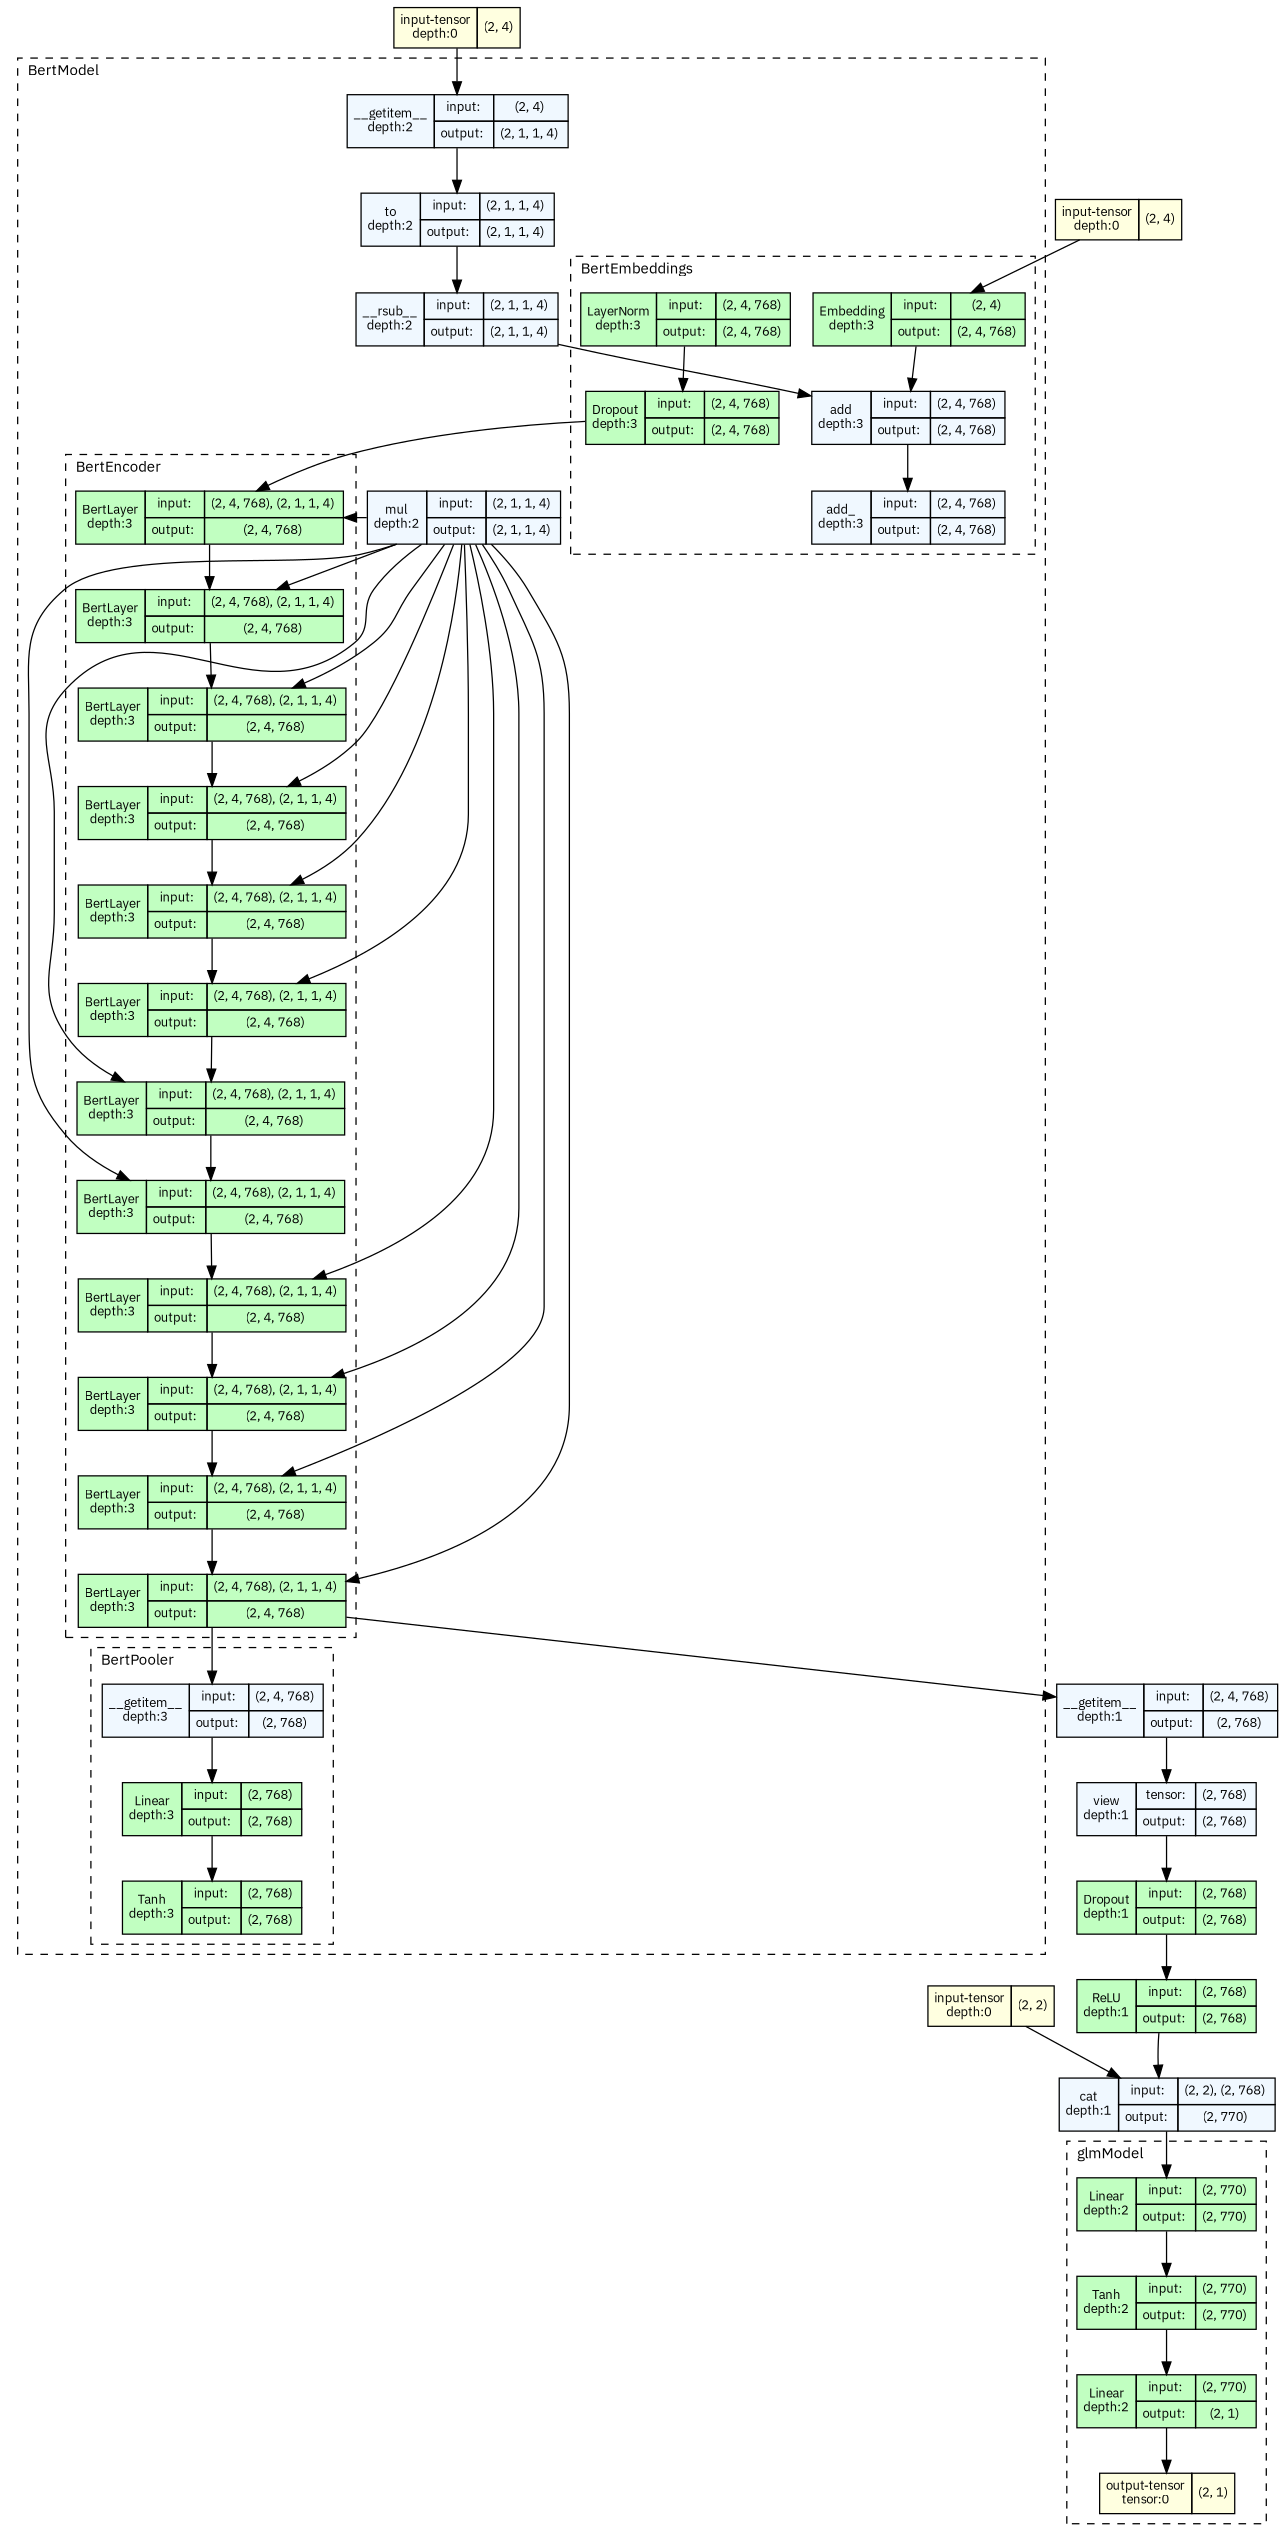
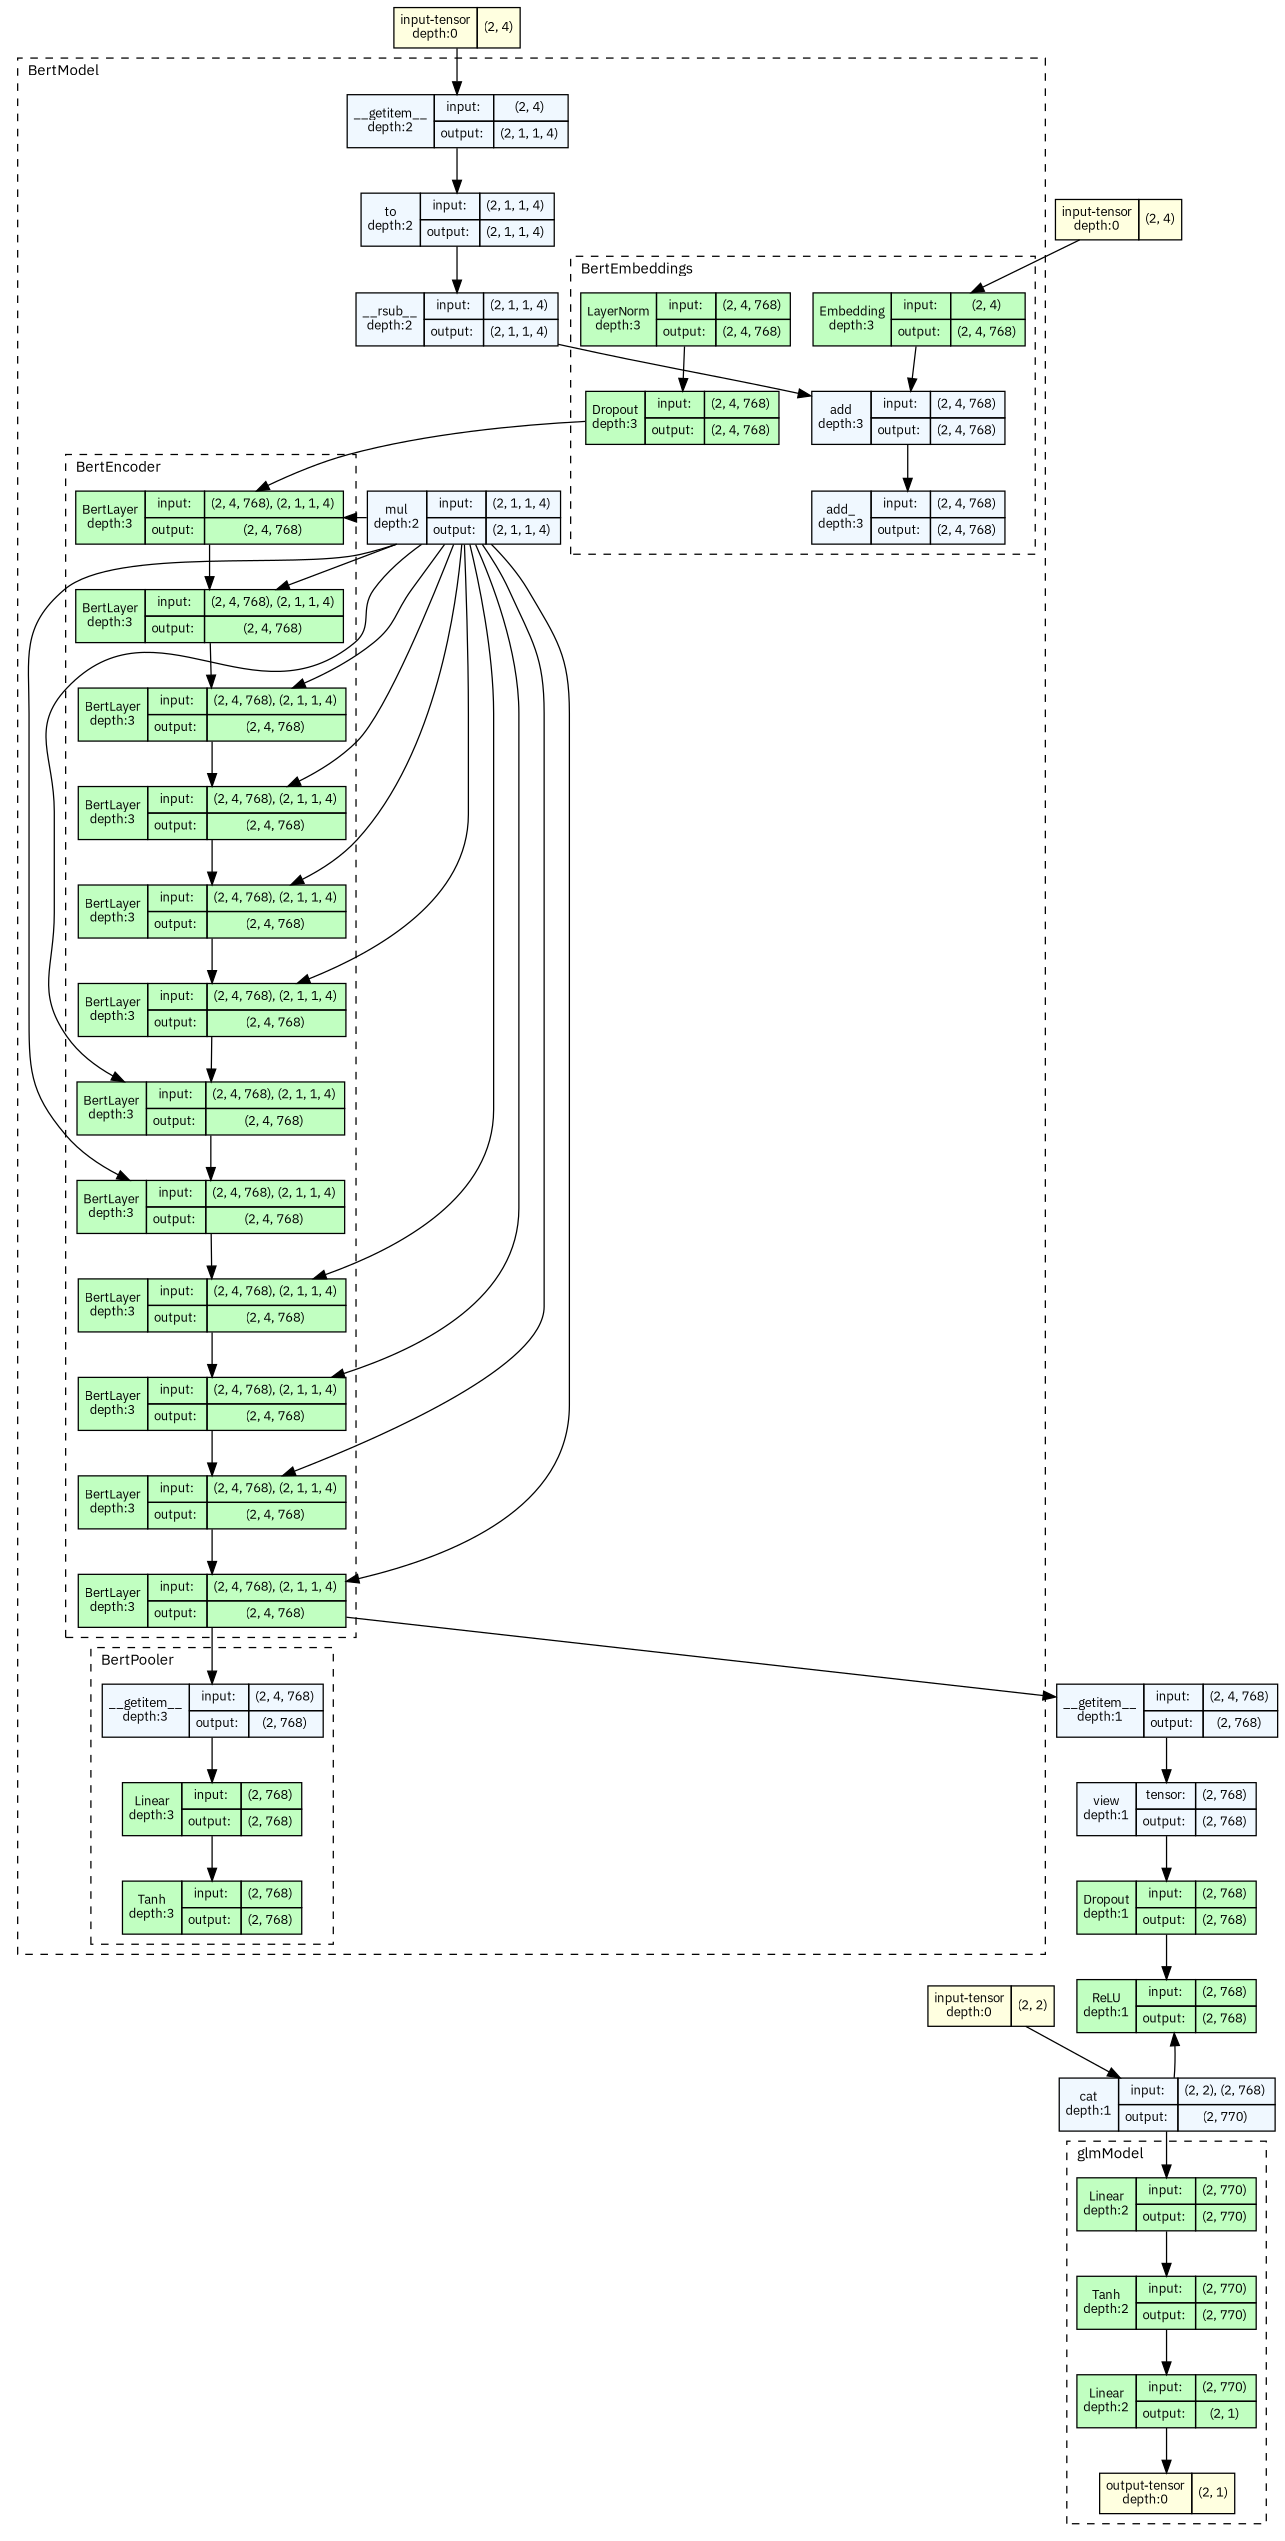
(1158, 2049) -> (1175, 2062)
(1146, 2500) -> (1146, 2500)
